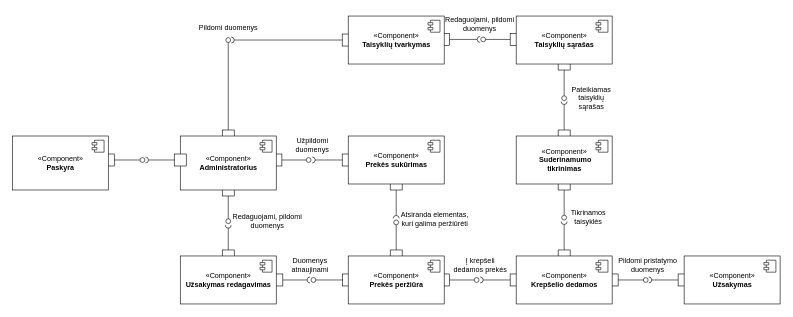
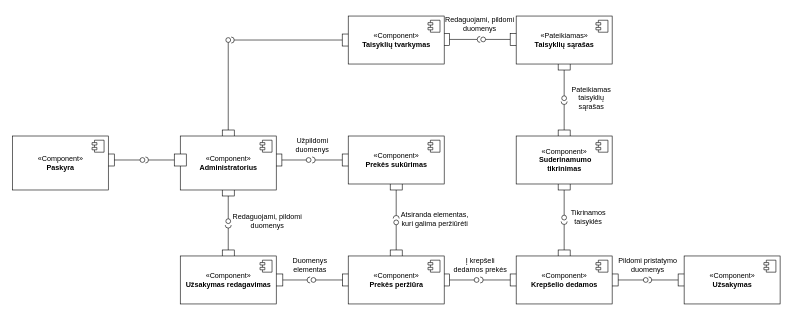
(228, 27) -> none
(565, 40) -> (565, 40)
(310, 266) -> (310, 266)
